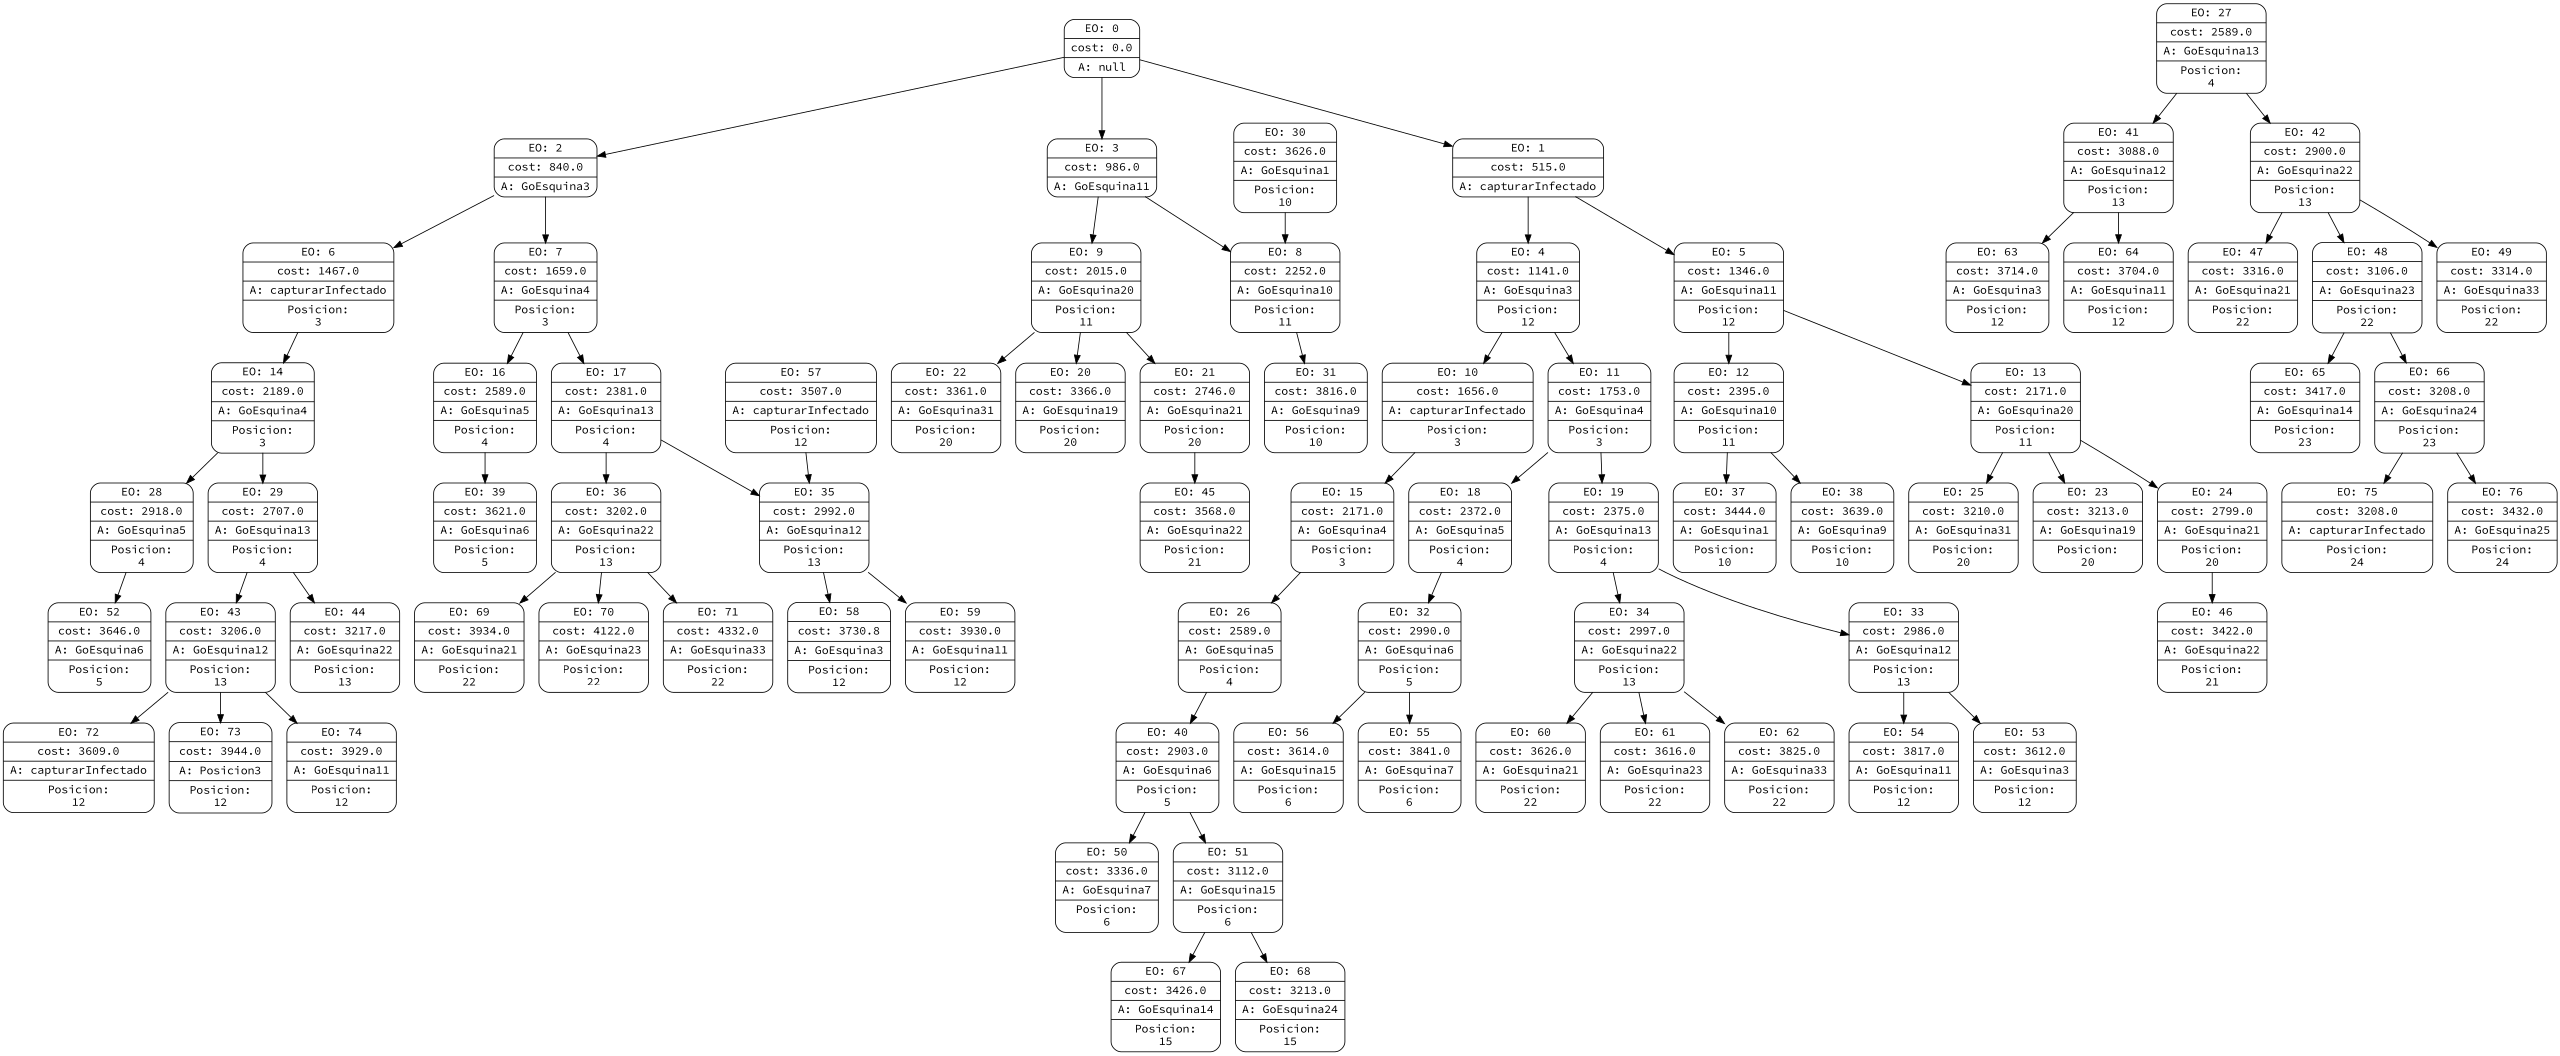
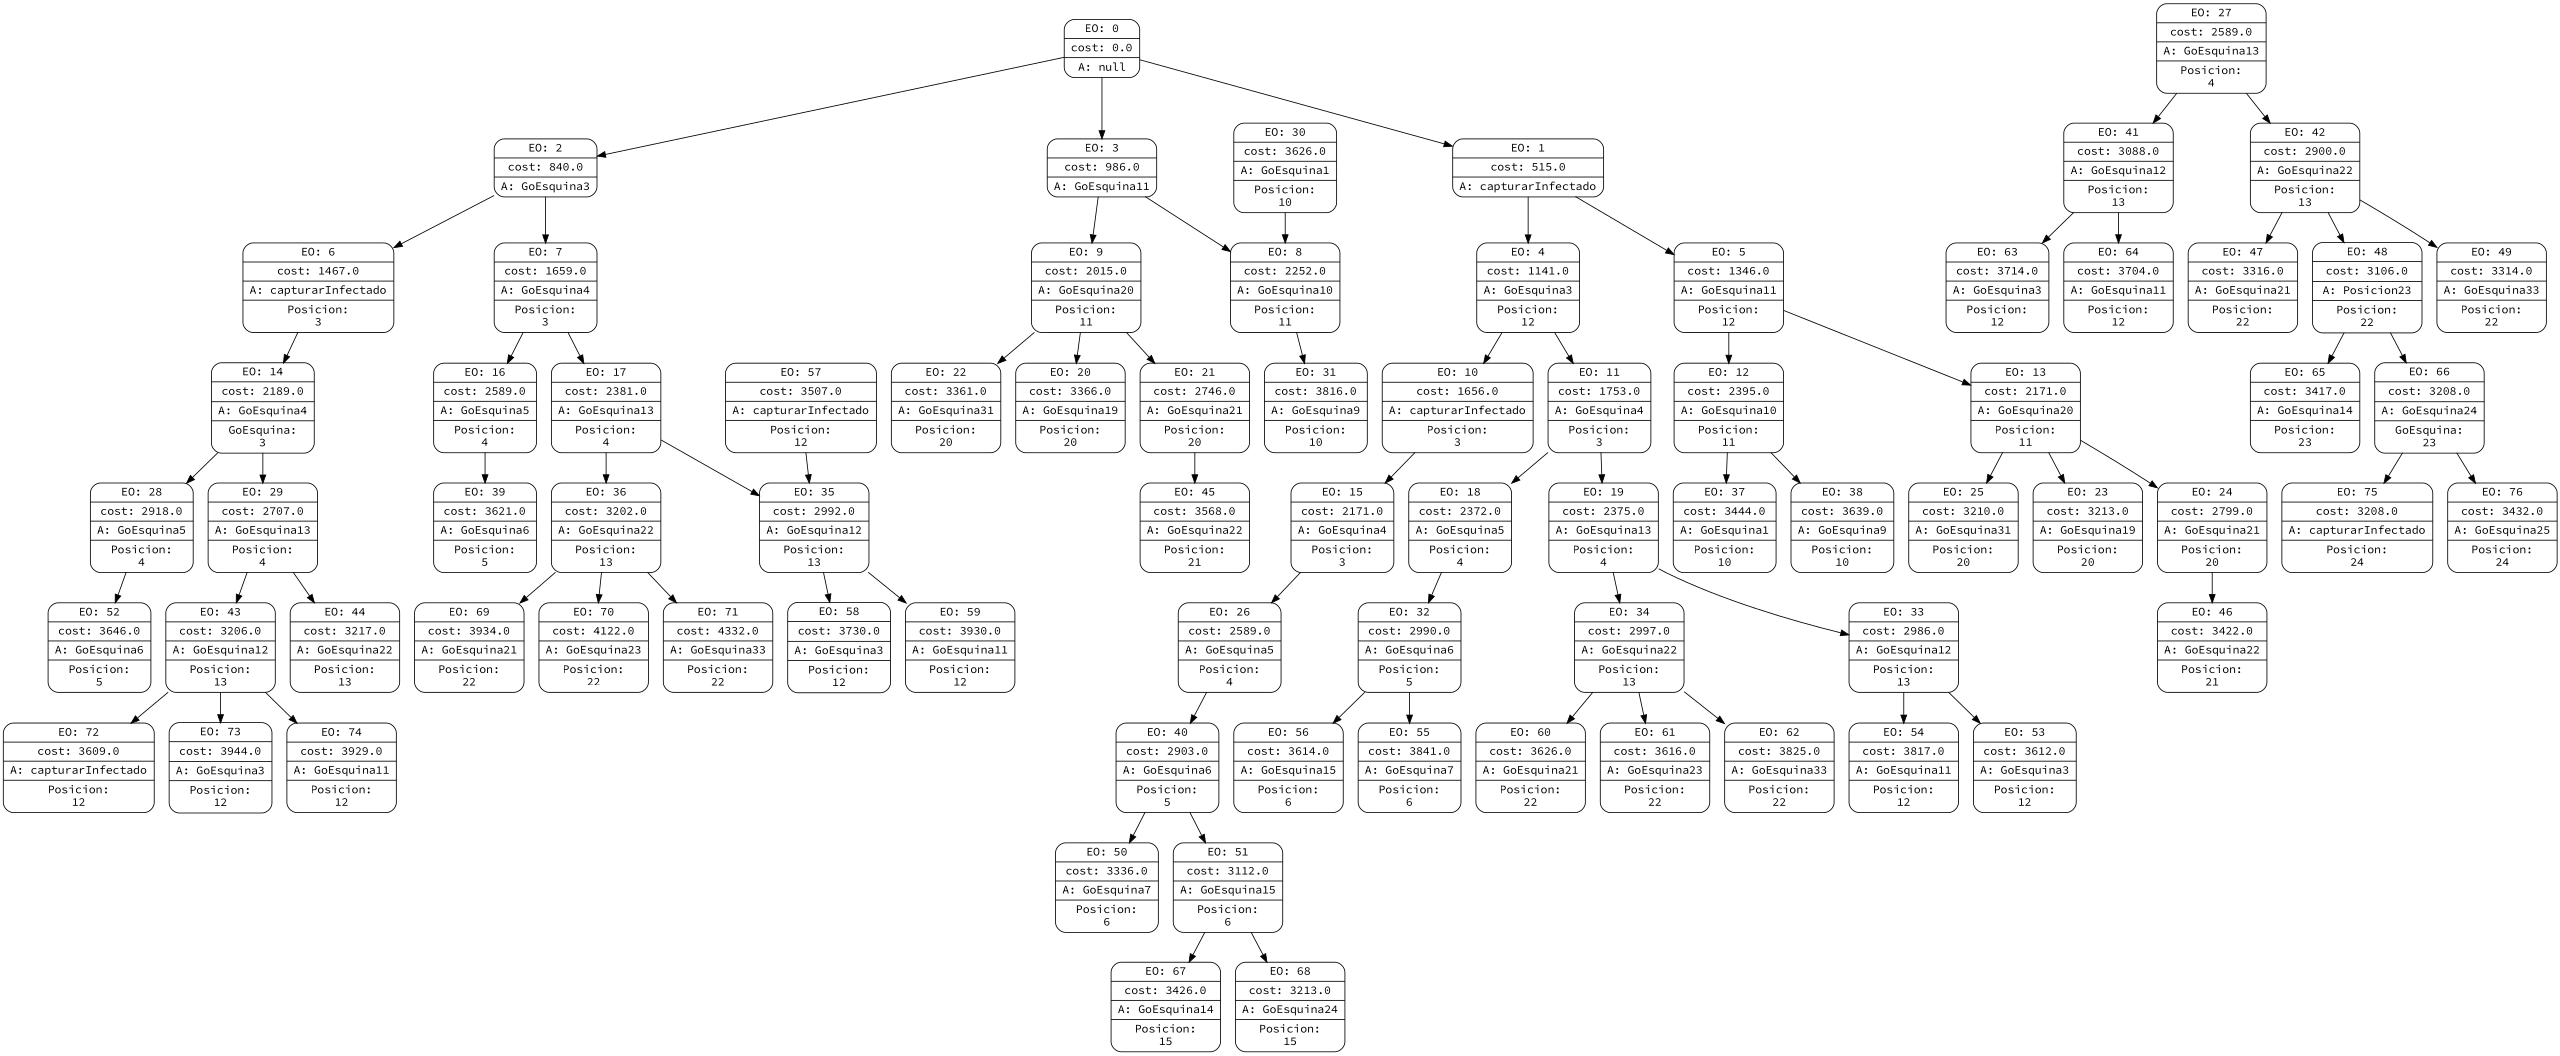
(2367, 291) -> (2367, 291)
(263, 430) -> (263, 430)
(2429, 430) -> (2429, 430)
(839, 631) -> (839, 631)
(221, 771) -> (221, 771)
